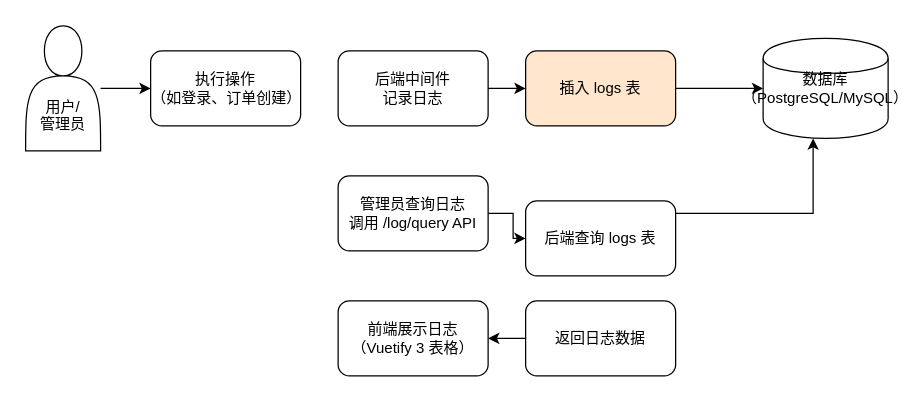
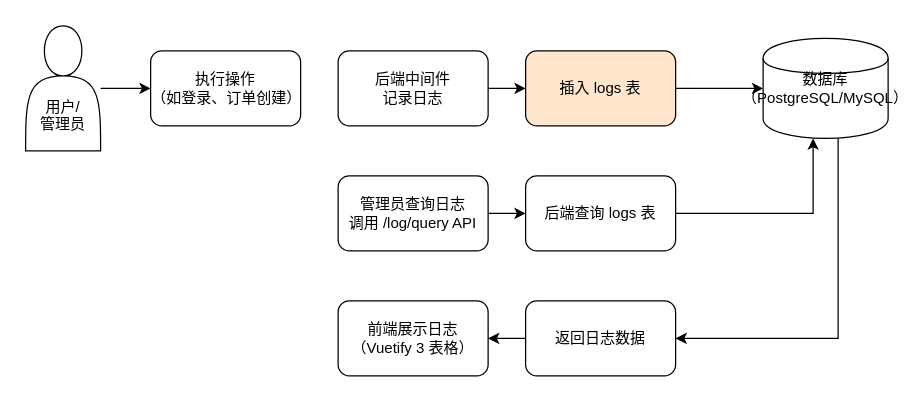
(601, 238) -> (601, 213)
none -> (838, 315)
